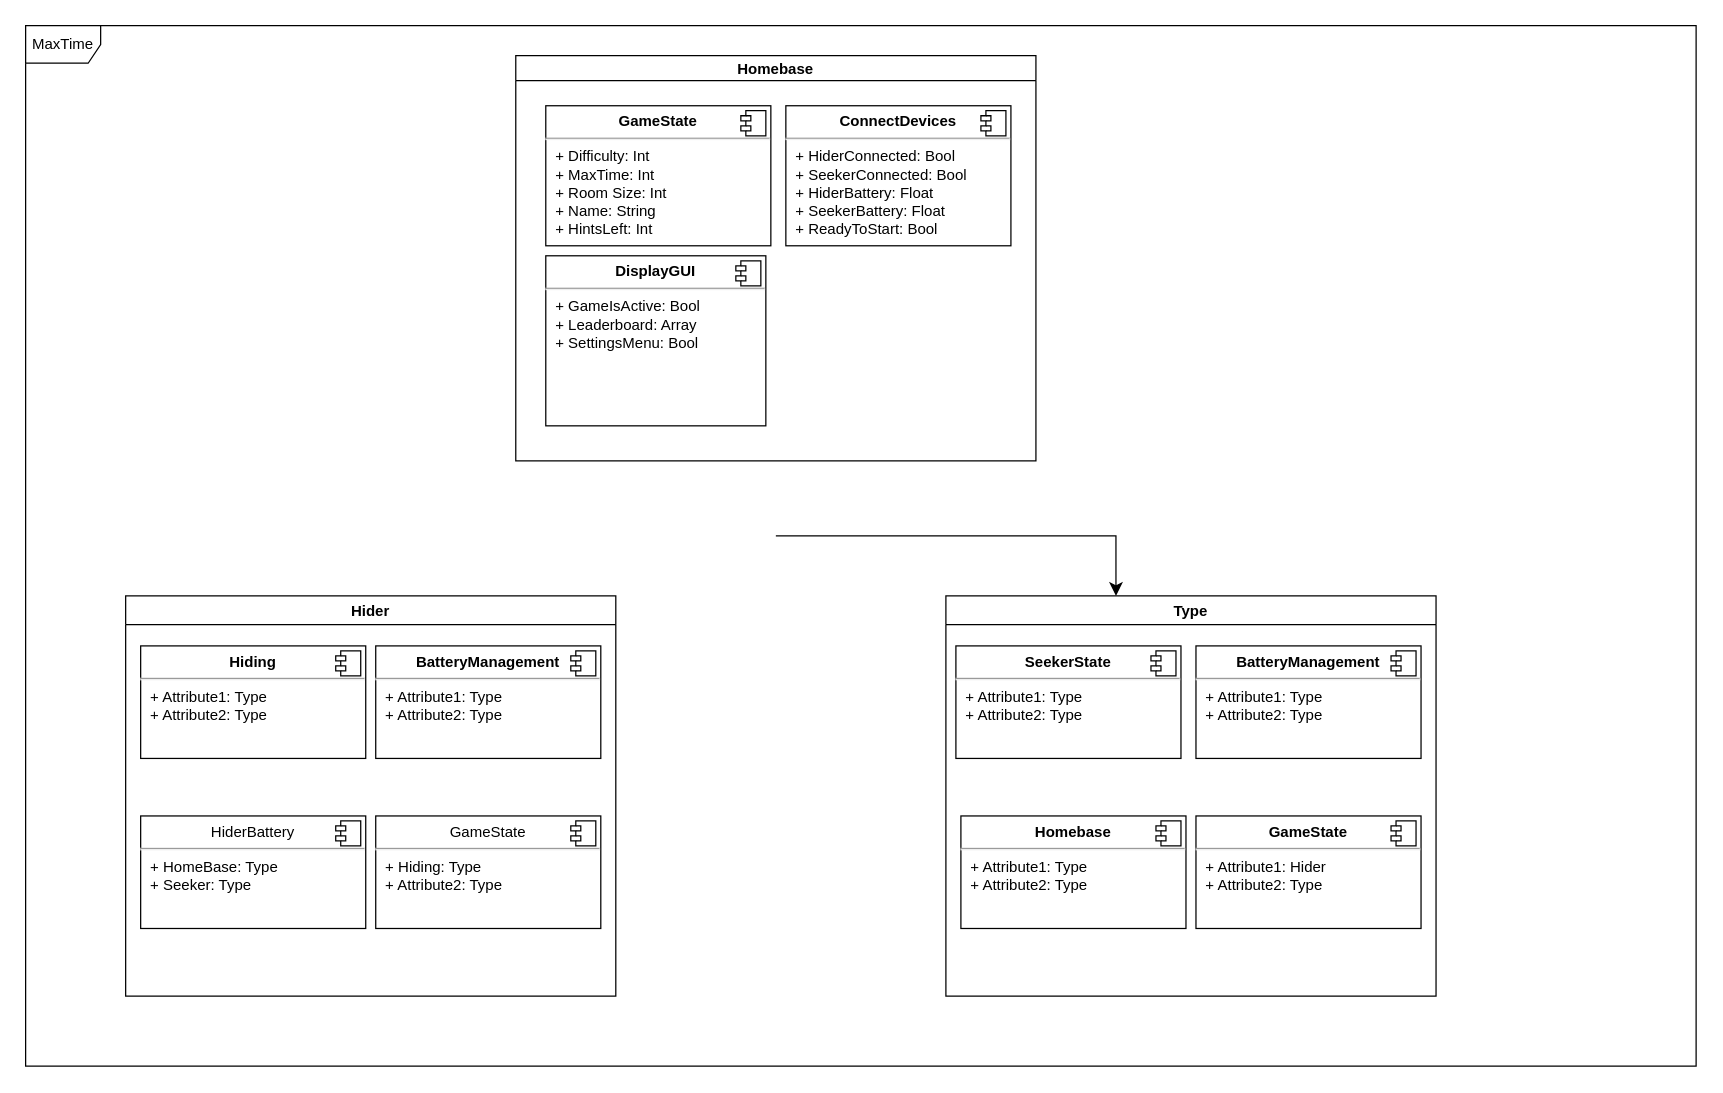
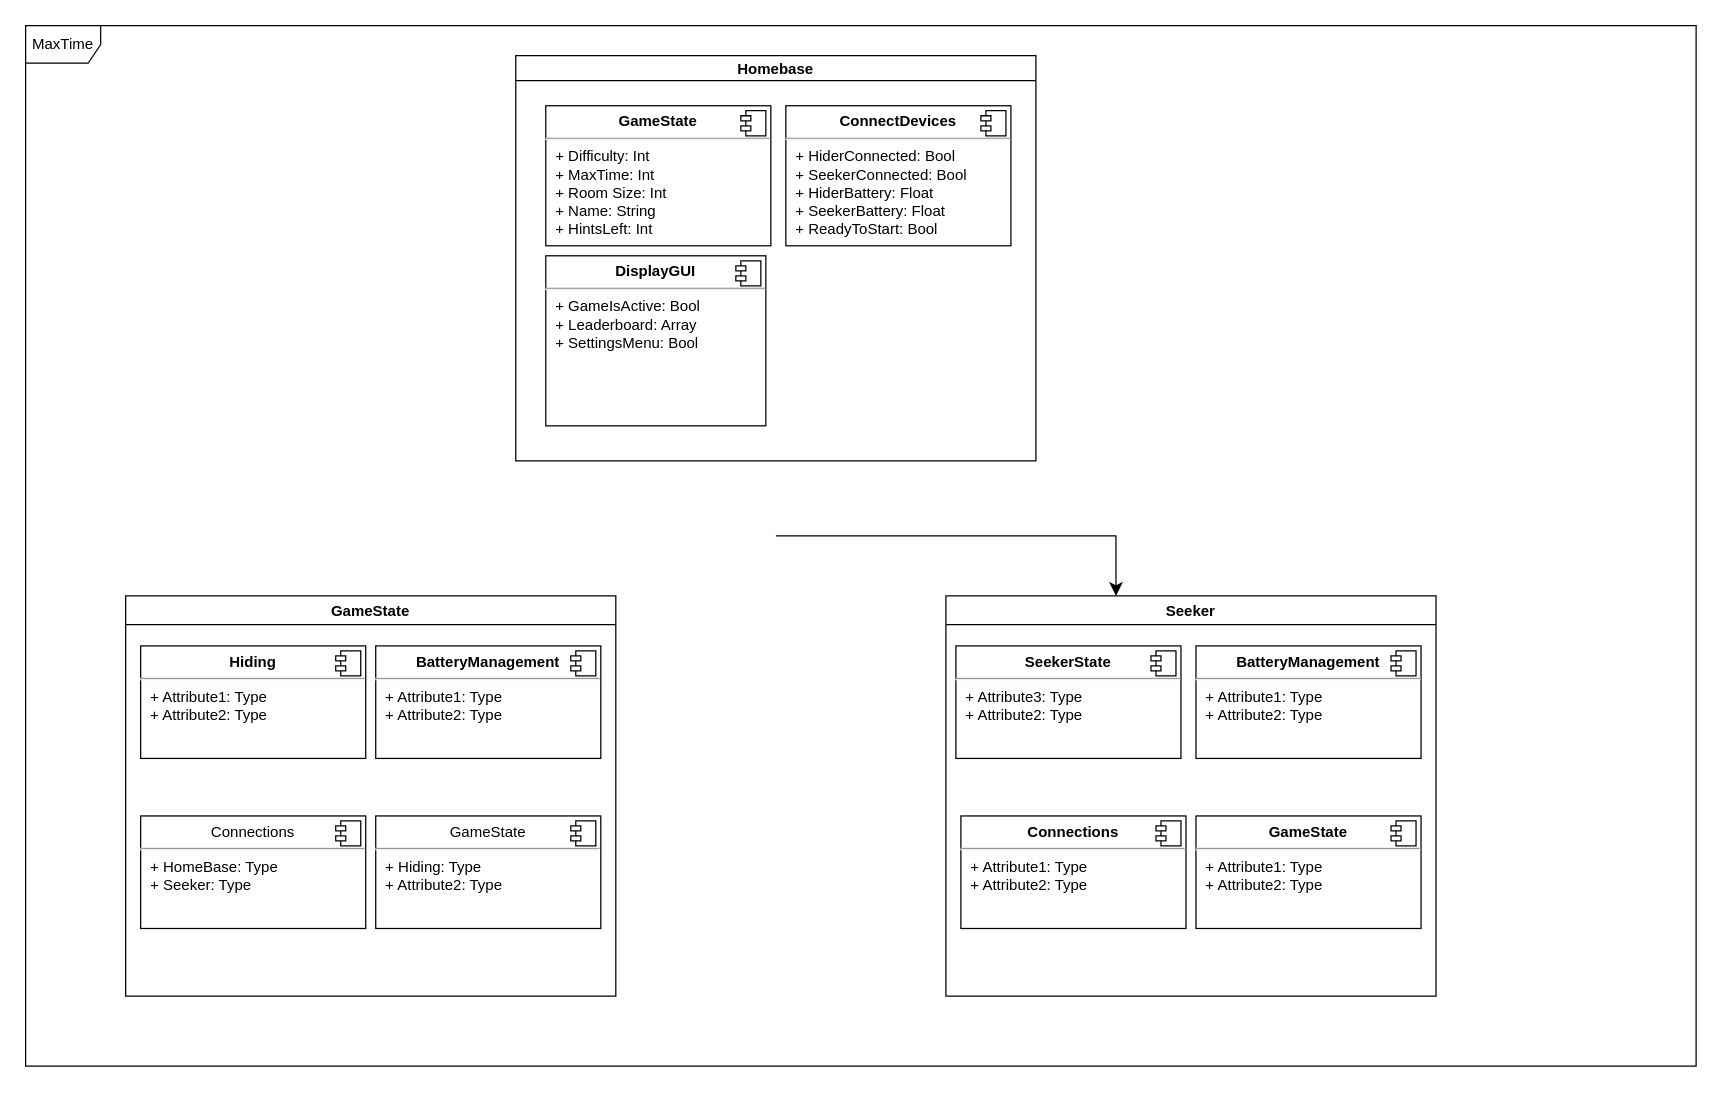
(370, 611) -> (370, 611)
(1190, 611) -> (1190, 611)
(1023, 646) -> (1023, 646)
(202, 816) -> (202, 816)
(1028, 816) -> (1028, 816)
(1266, 816) -> (1263, 816)
